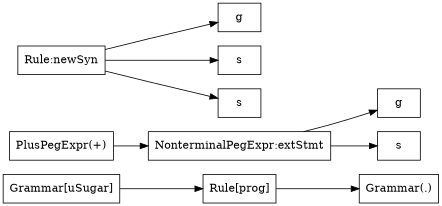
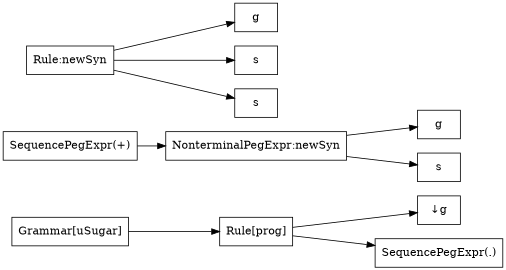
(61, 146) -> (70, 146)
(240, 146) -> (256, 146)
(399, 189) -> (439, 253)
none -> (439, 210)
